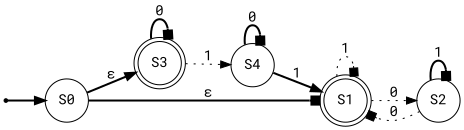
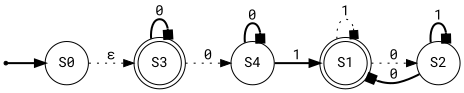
(208, 57) -> (208, 56)
(107, 85) -> (106, 63)
(199, 101) -> none
(399, 120) -> (399, 82)
